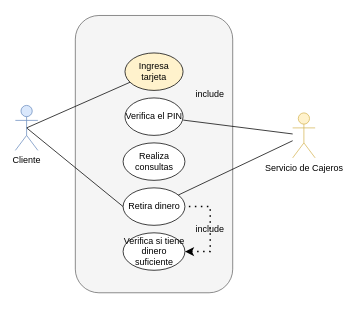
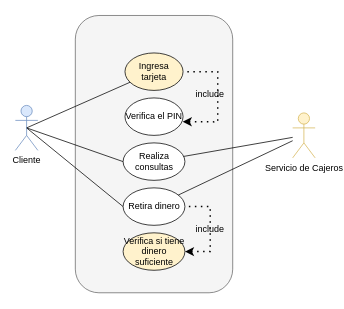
none -> (212, 72)
(248, 128) -> (238, 147)
none -> (78, 146)
(154, 252) -> (154, 252)
